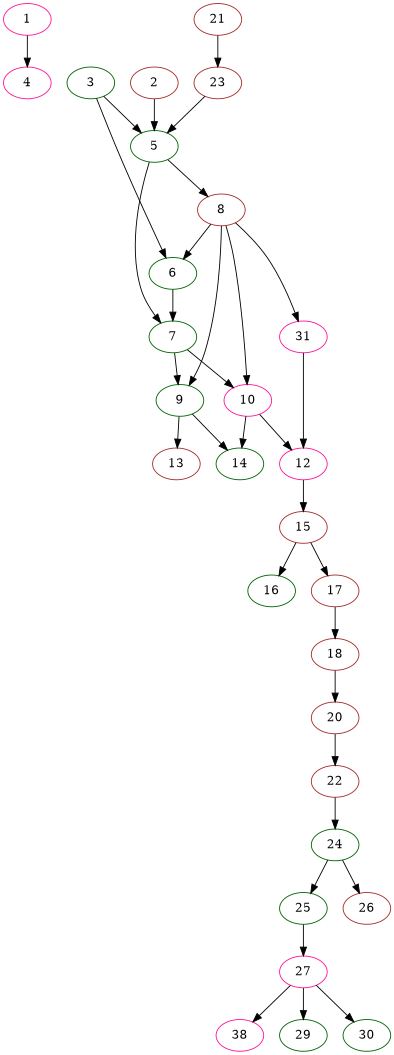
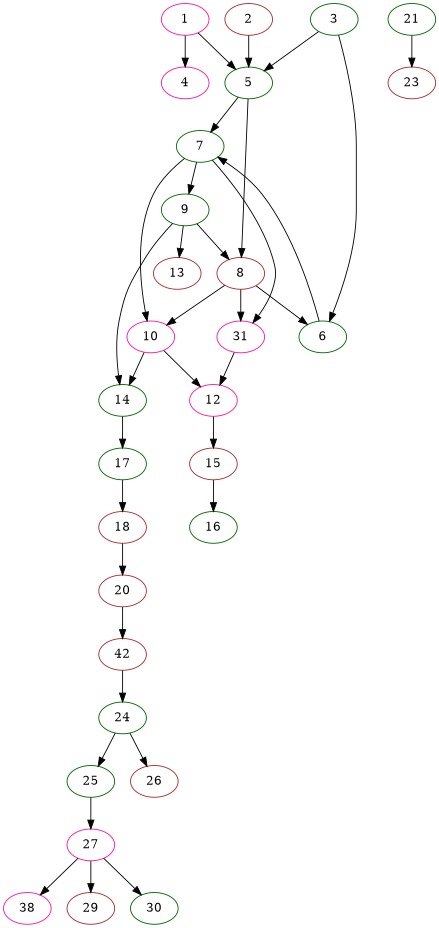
(218, 19) -> (412, 19)
(189, 111) -> (214, 48)
none -> (263, 233)
(215, 304) -> (210, 238)
(317, 555) -> (123, 428)
(335, 591) -> (123, 464)
(335, 781) -> (123, 654)
(303, 1035) -> (91, 908)
